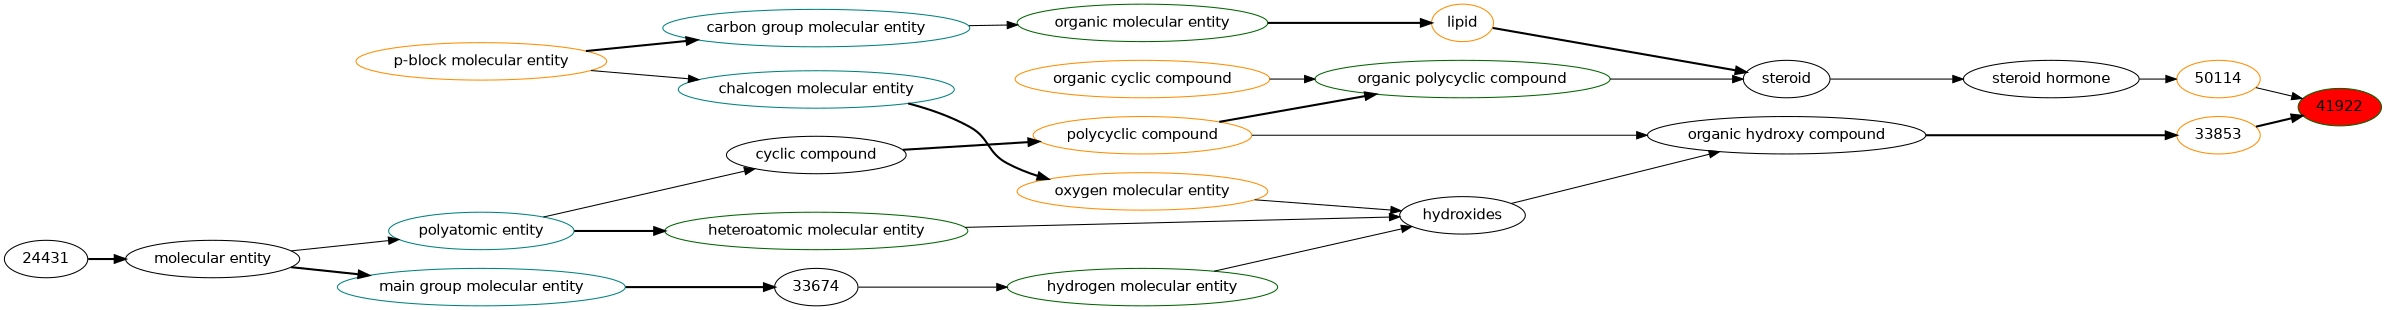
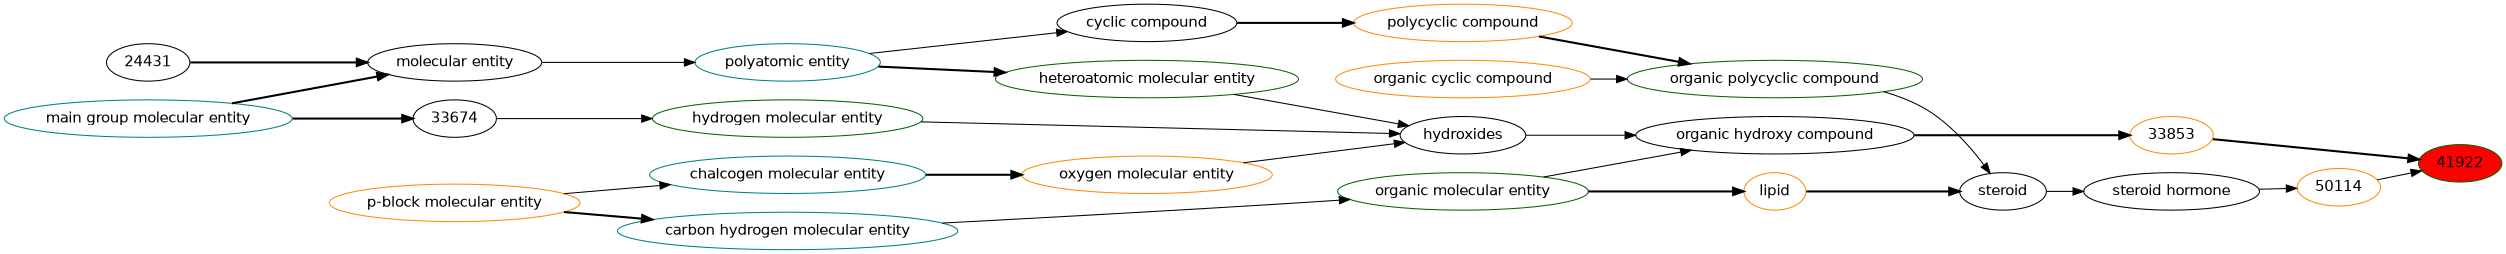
(816, 28) -> (788, 231)
(1444, 135) -> (1612, 165)
(325, 271) -> (305, 90)
